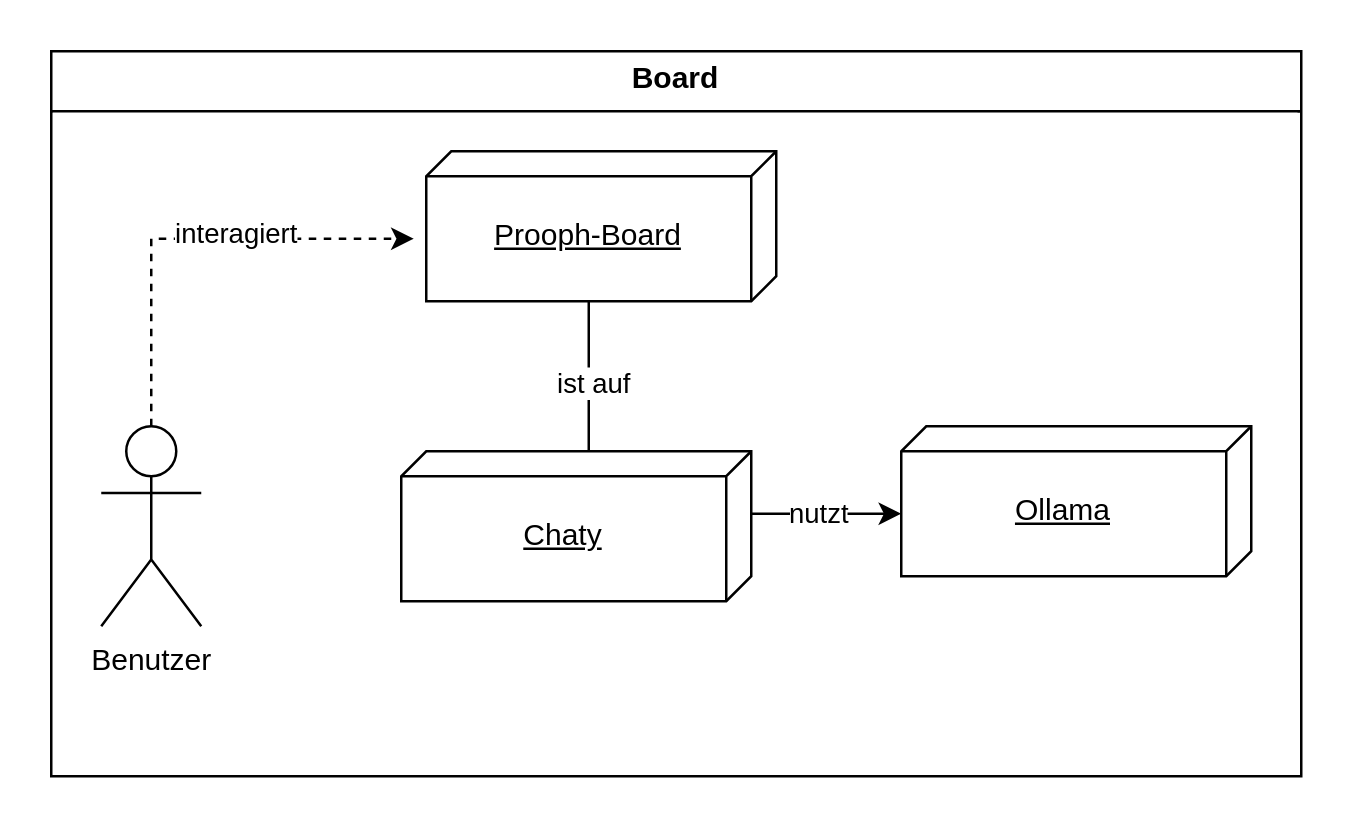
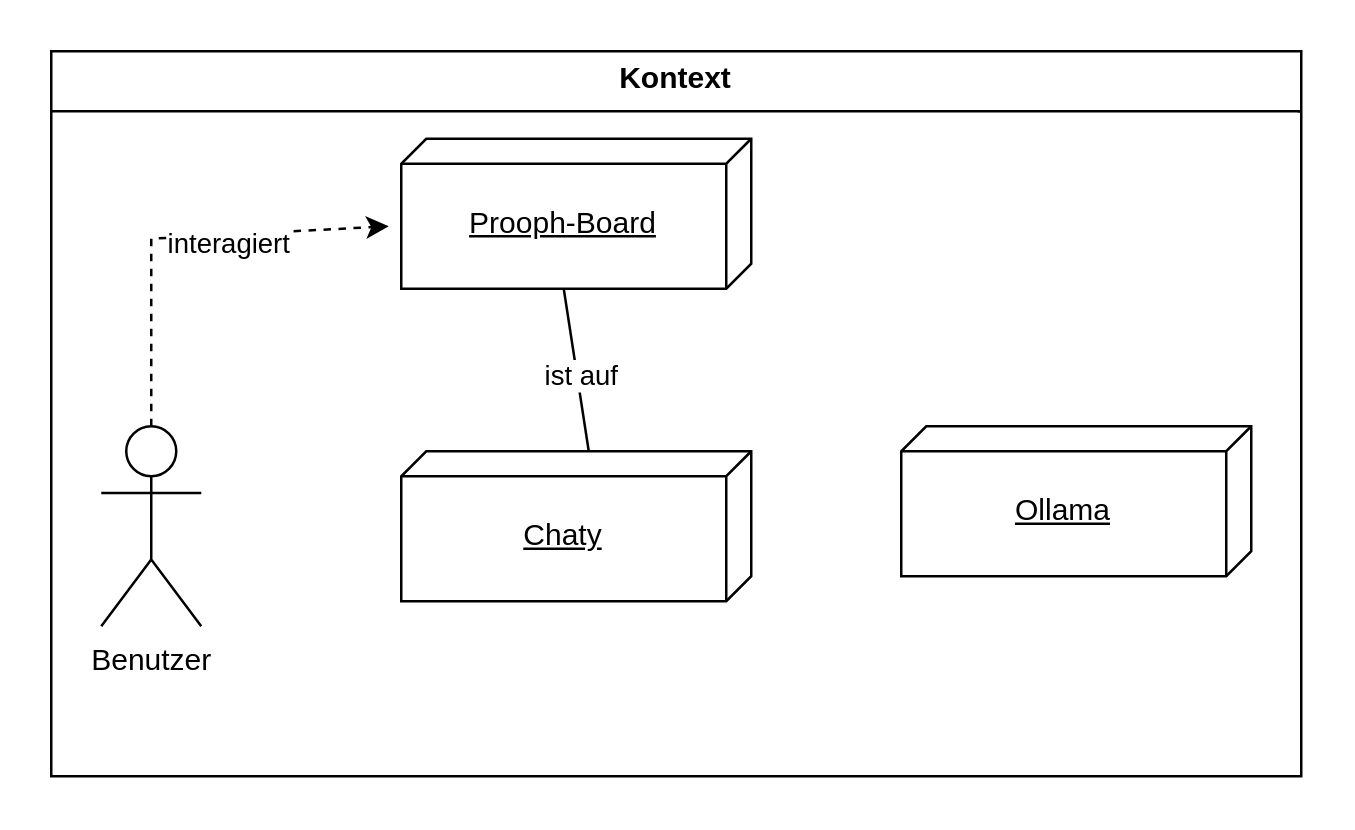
(93, 69) -> (110, 69)
(601, 226) -> (576, 214)
(818, 514) -> none
